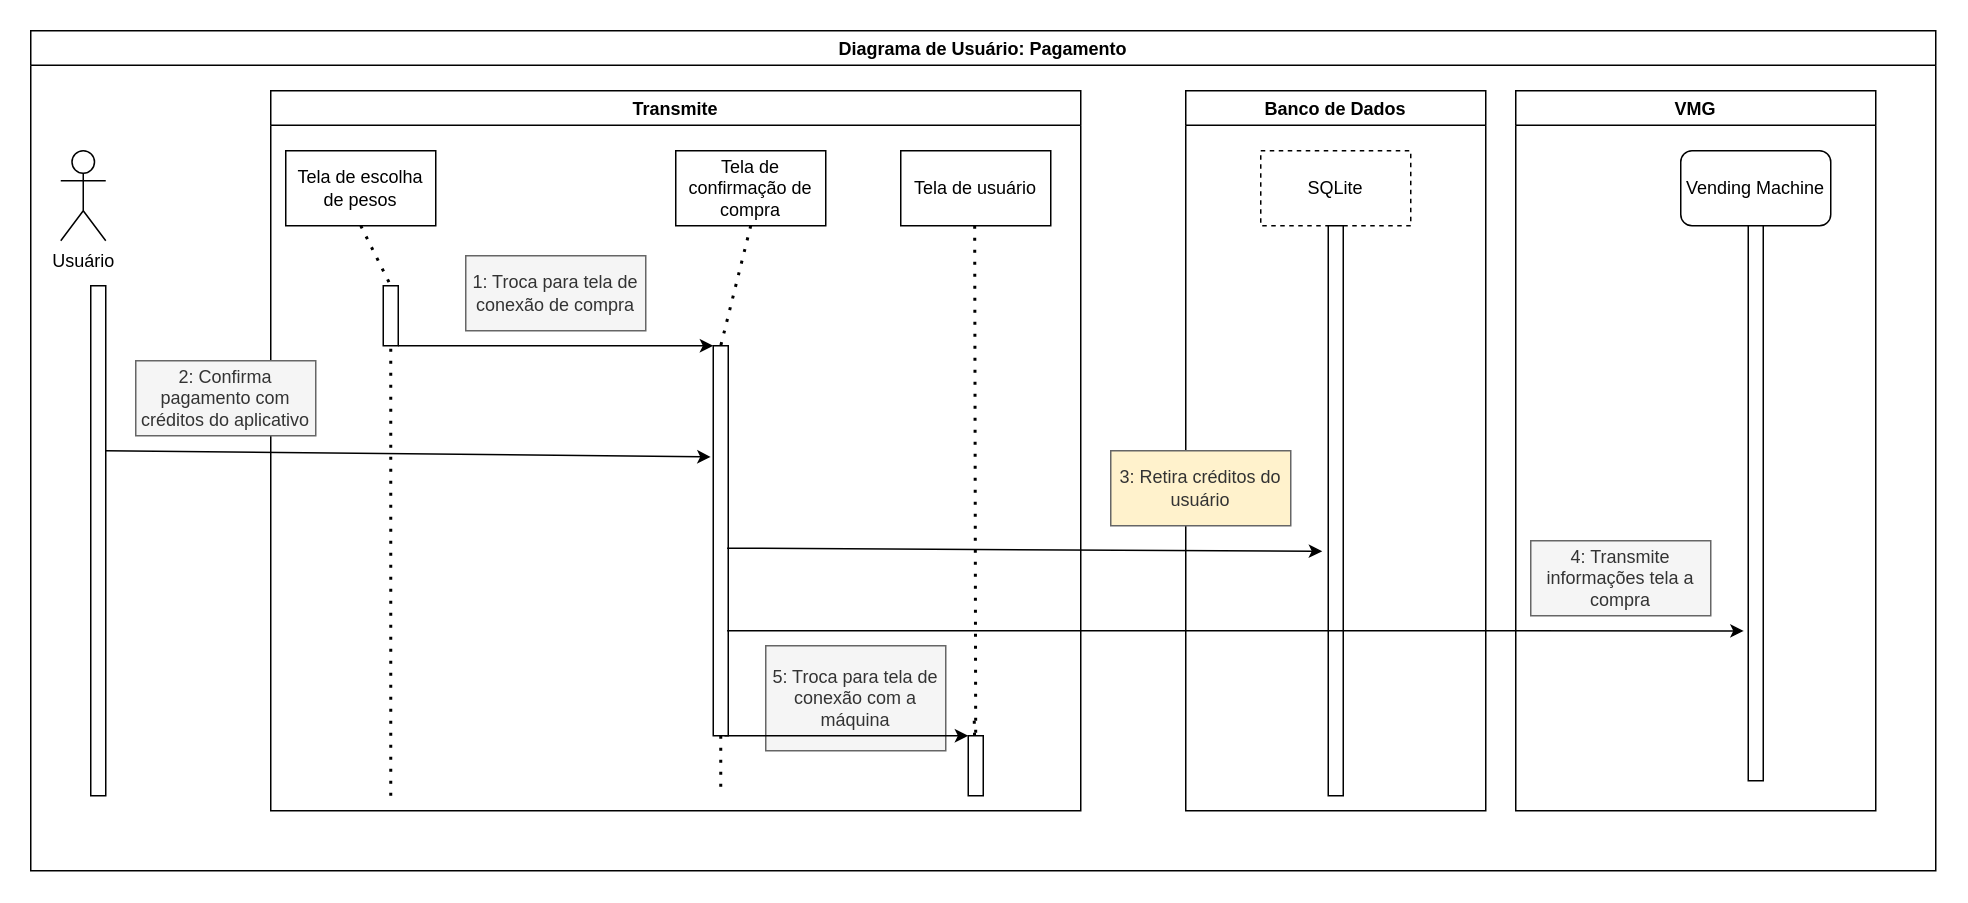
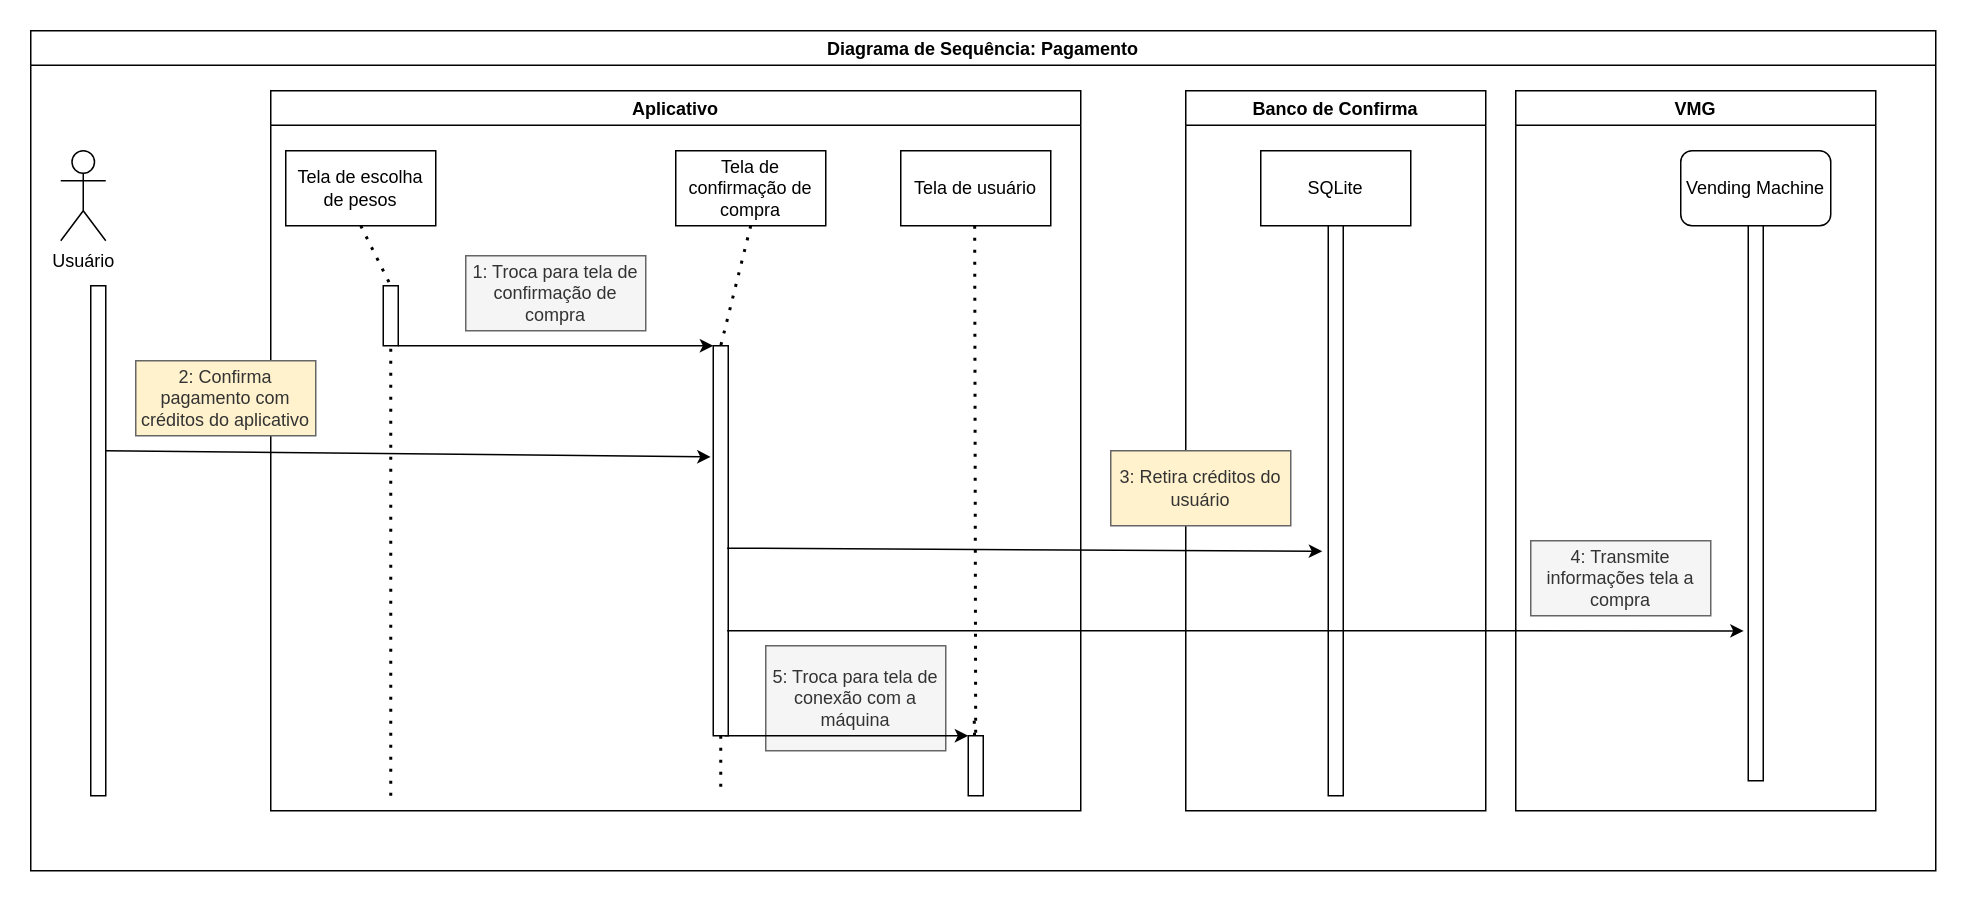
(983, 49) -> (983, 49)
(675, 109) -> (675, 109)
(1335, 109) -> (1335, 109)
(1336, 188) -> (1336, 188)
(556, 293) -> (556, 293)
(226, 398) -> (226, 398)
